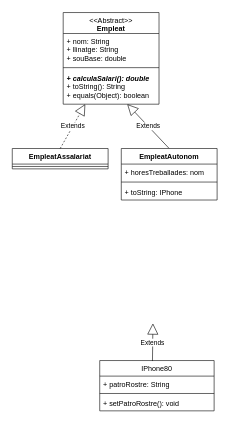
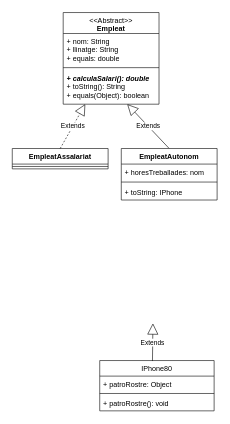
(97, 50) -> (97, 50)
(142, 385) -> (143, 385)
(148, 404) -> (142, 404)
